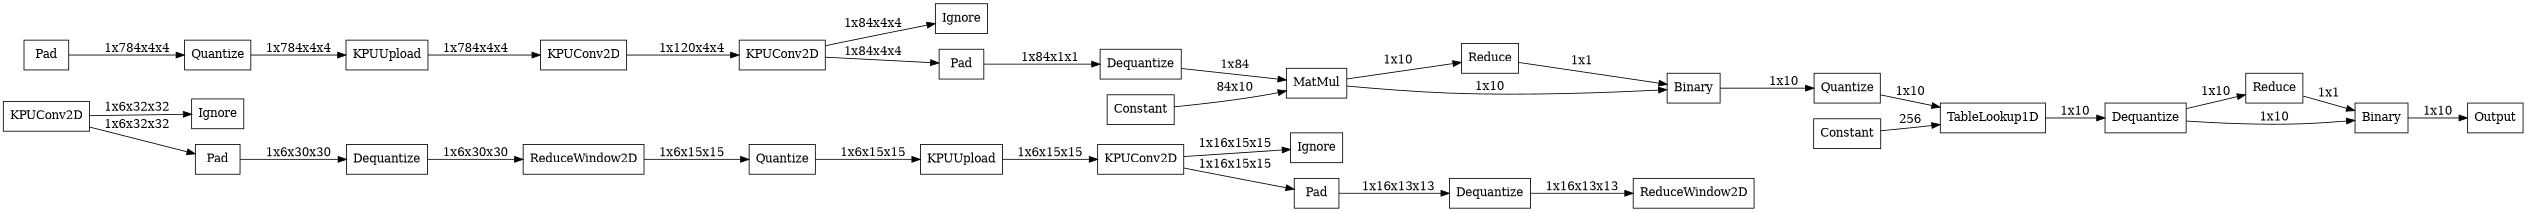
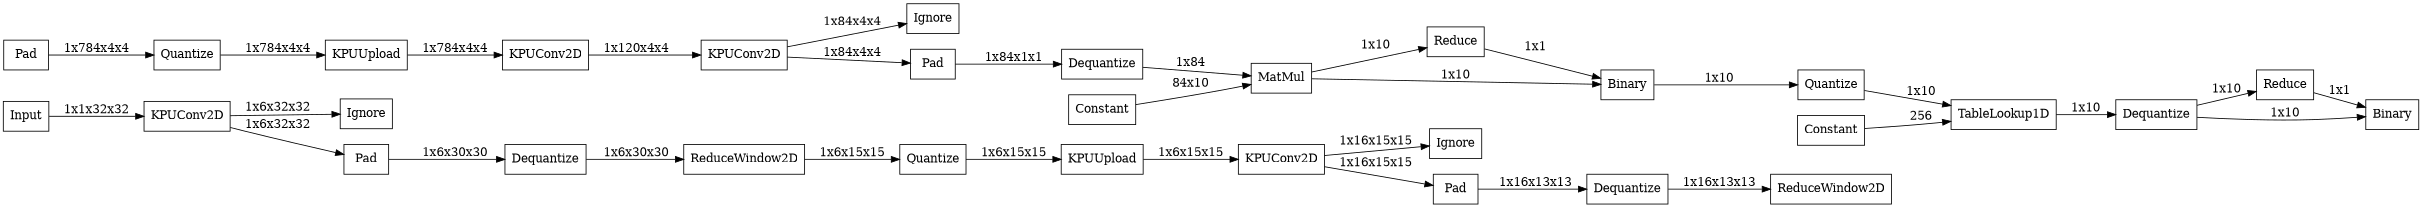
none -> (26, 116)
(2495, 118) -> none
